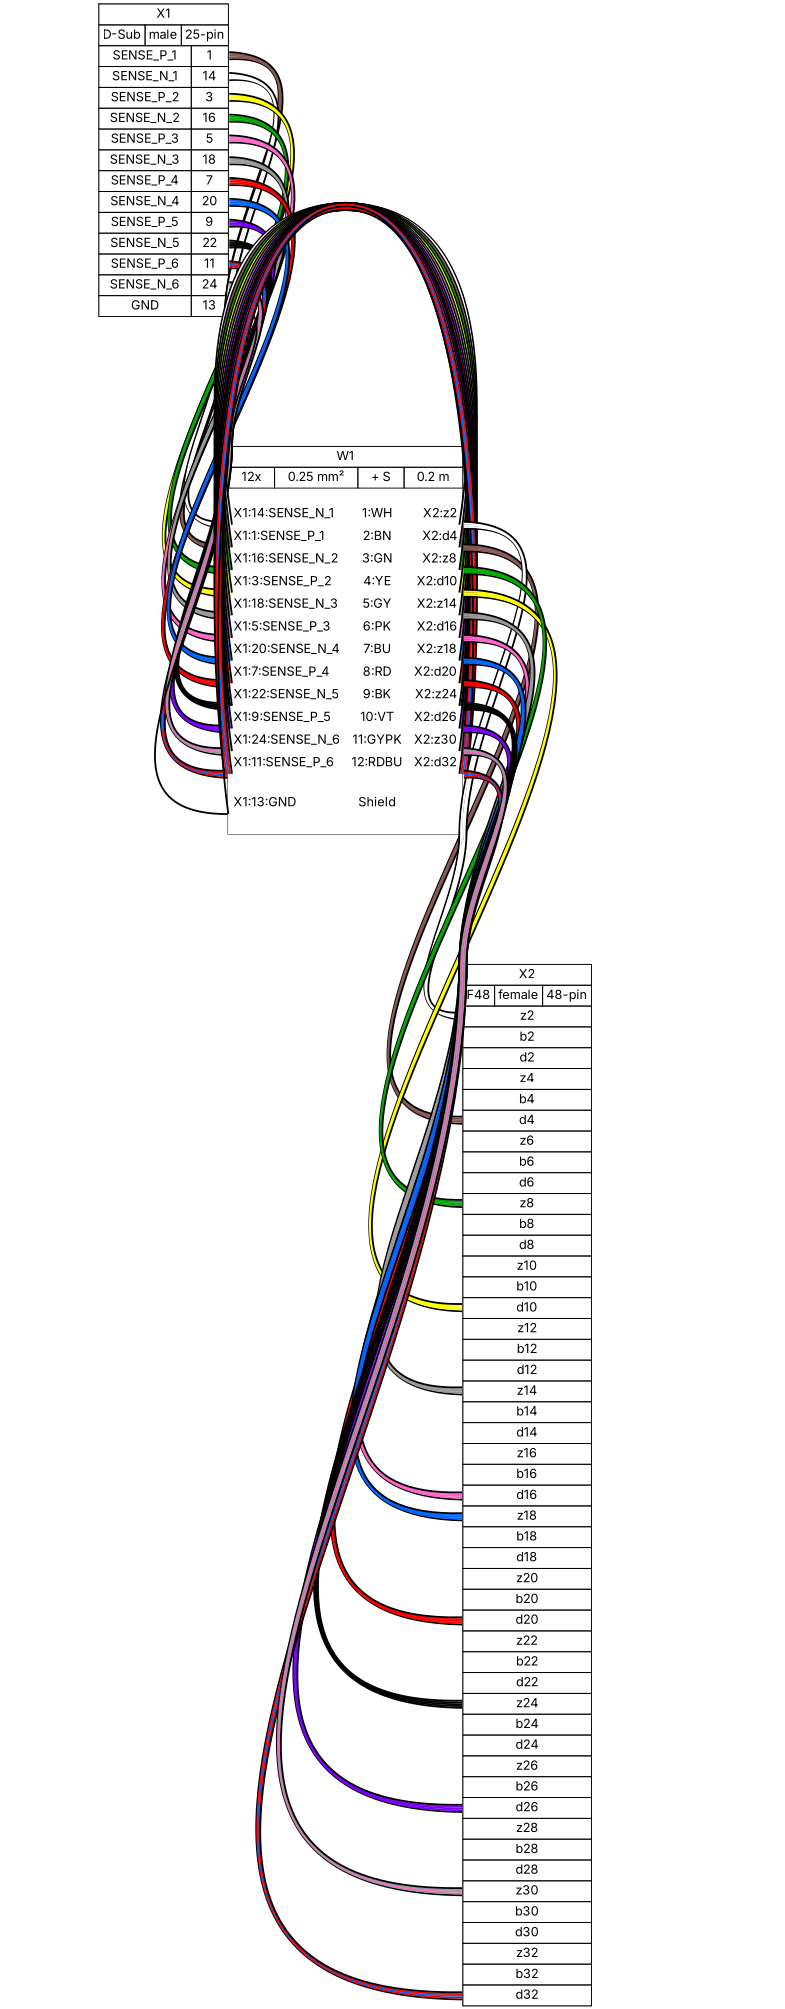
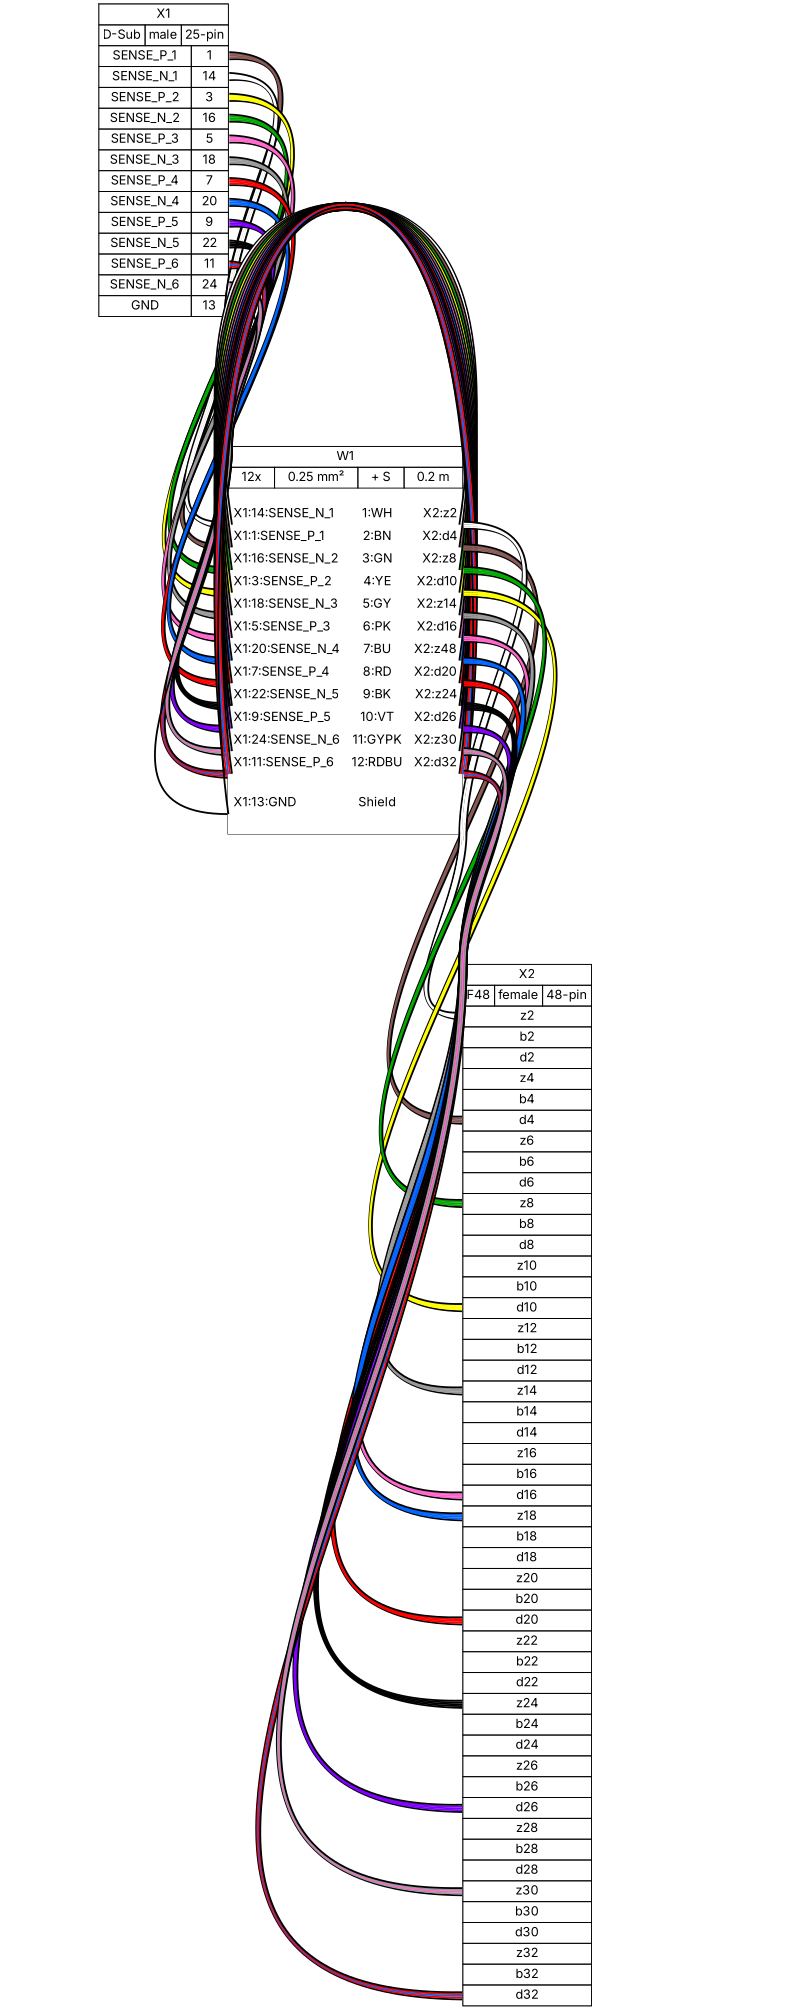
(439, 649) -> (438, 649)
